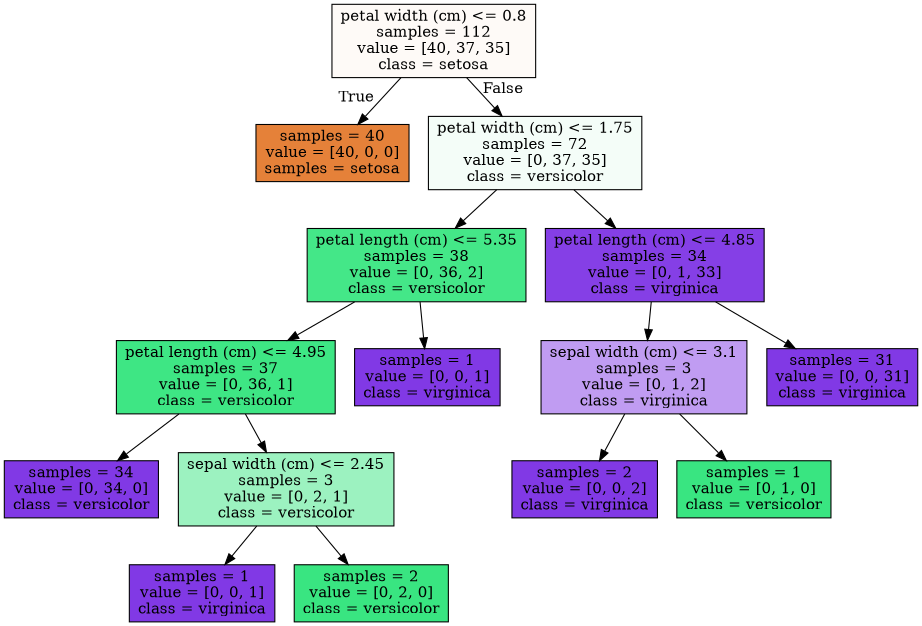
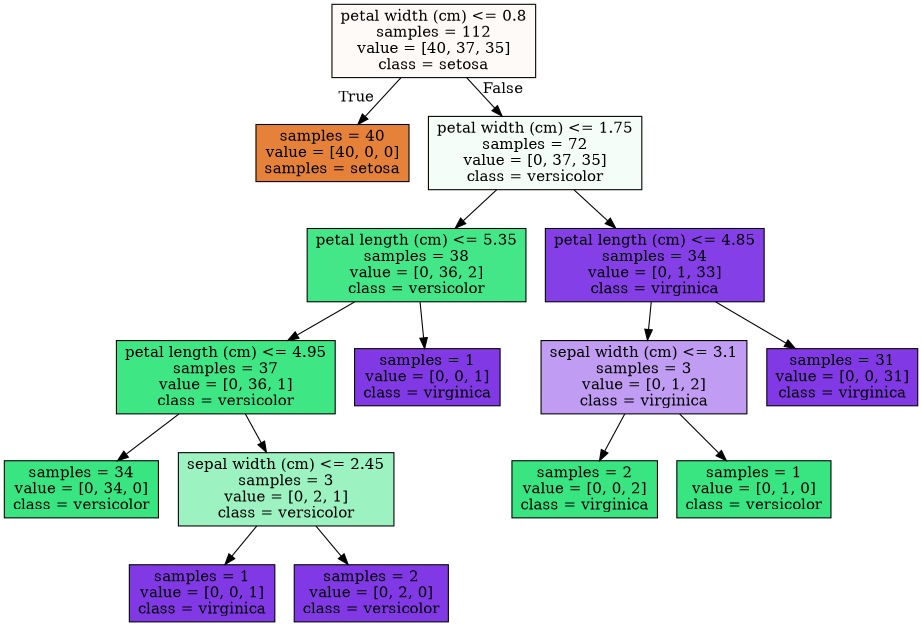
(81, 489) -> (81, 489)
(585, 489) -> (585, 489)
(371, 593) -> (371, 593)
